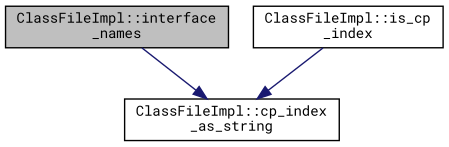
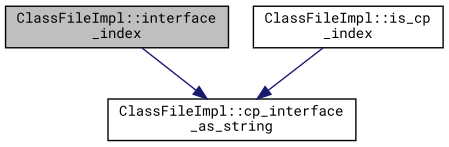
(117, 27) -> (117, 27)
(232, 120) -> (232, 120)
